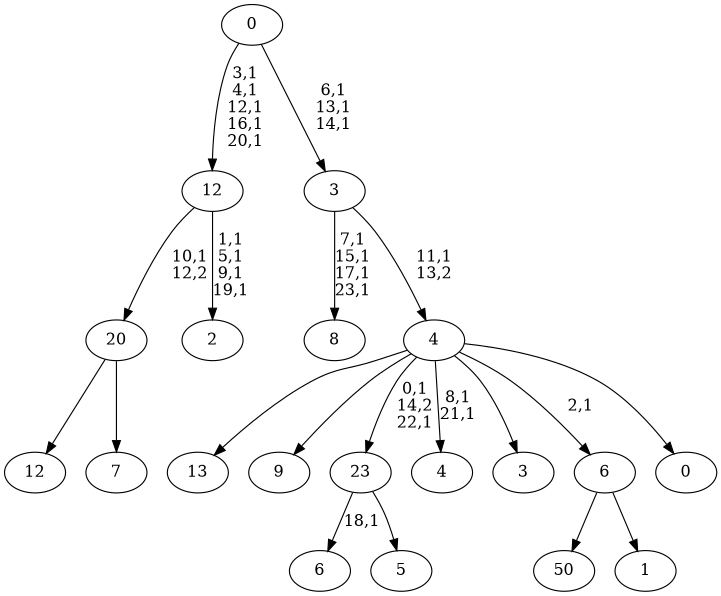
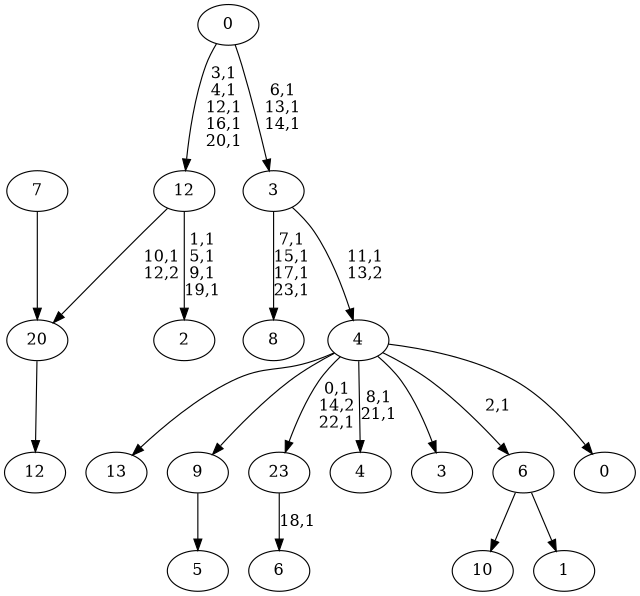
(116, 401) -> (37, 260)
(385, 515) -> (198, 516)
(564, 571) -> (483, 571)
